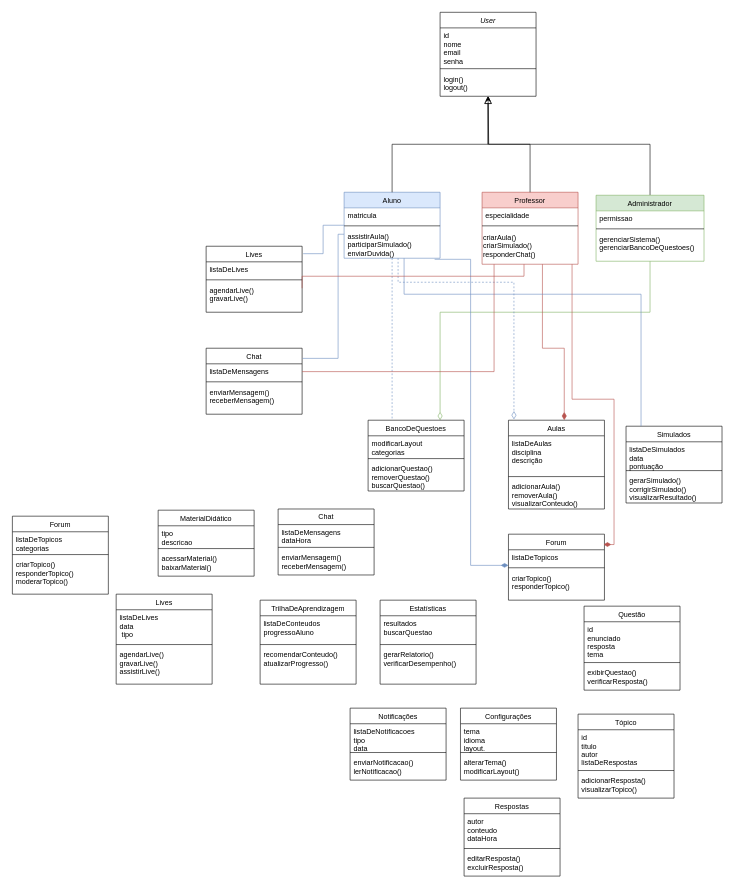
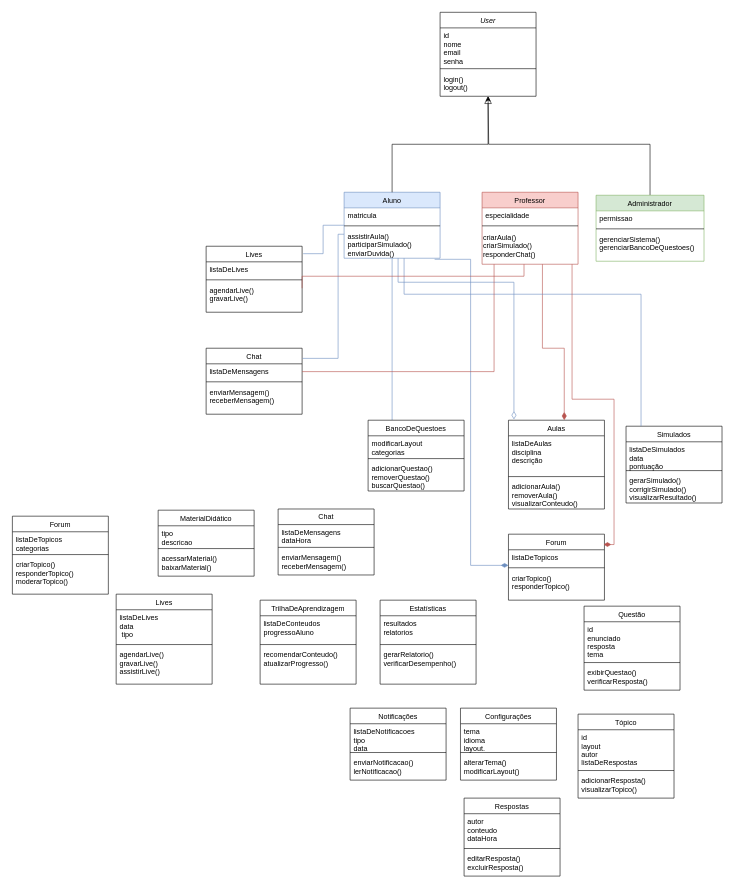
(530, 169) -> none
(509, 282) -> (509, 282)
(520, 312) -> none
(392, 340) -> (392, 340)
(403, 624) -> (403, 624)
(584, 738) -> (584, 738)
